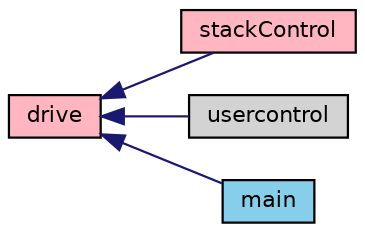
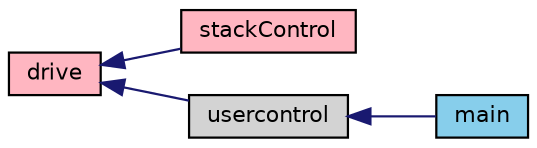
(172, 163) -> (403, 116)
